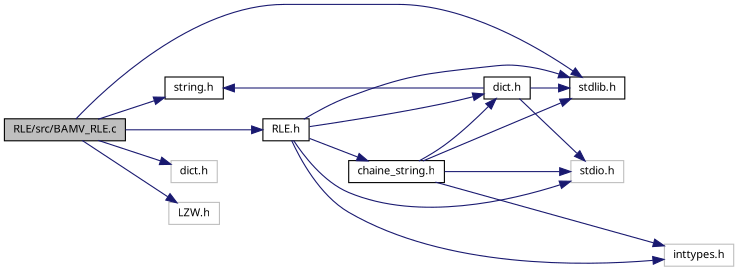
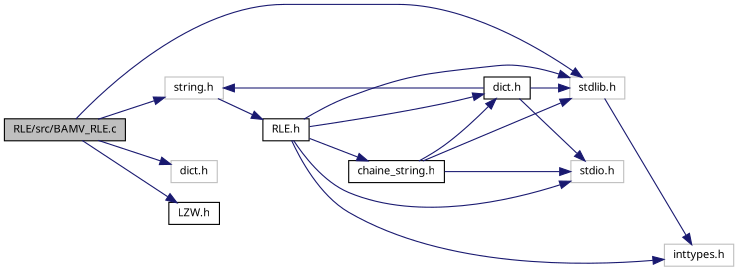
(194, 88) -> (194, 88)
(597, 88) -> (597, 88)
(188, 130) -> (235, 107)
(544, 212) -> (645, 167)
(194, 213) -> (194, 213)
